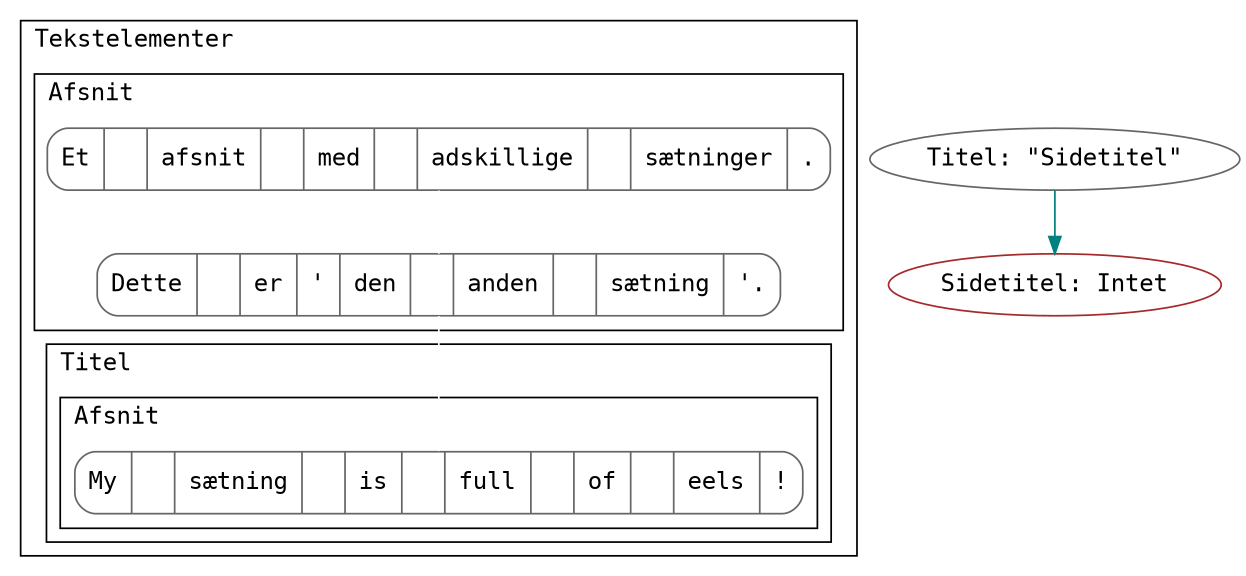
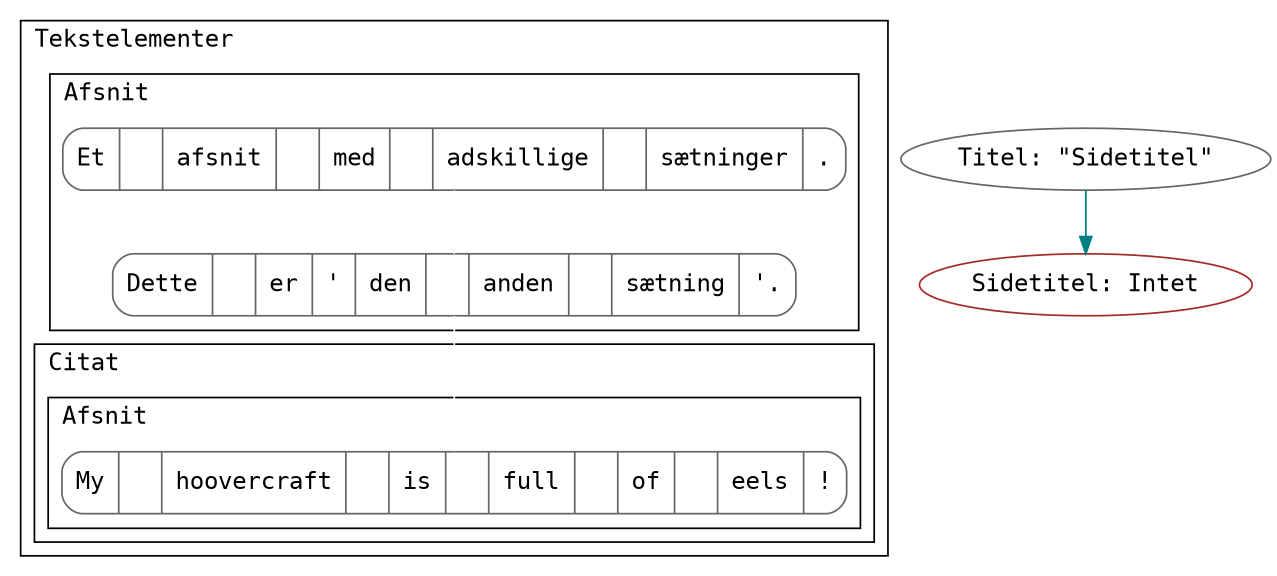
(96, 364) -> (84, 364)
(238, 482) -> (254, 482)
